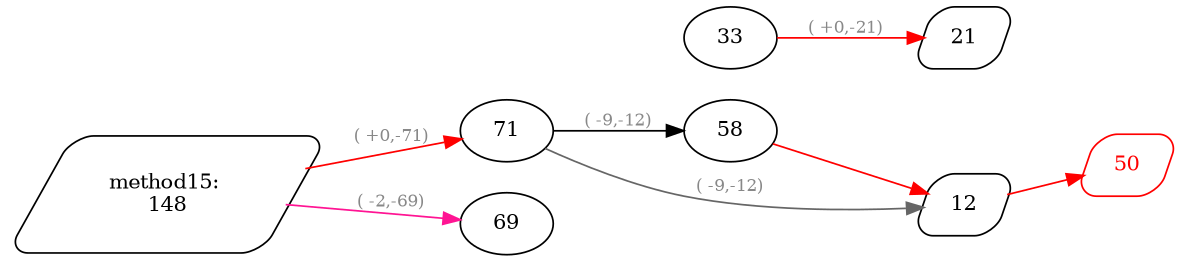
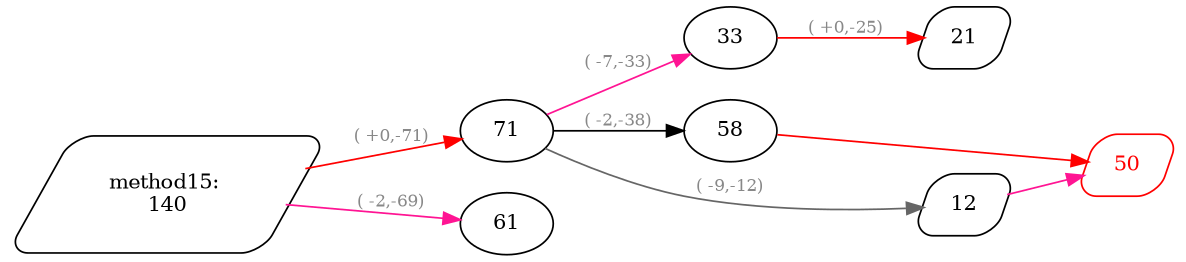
(846, 28) -> (846, 28)
none -> (610, 88)
(619, 121) -> (619, 121)
(842, 166) -> (924, 148)
(1037, 187) -> (1037, 187)
(167, 194) -> (167, 194)
(507, 224) -> (507, 224)
